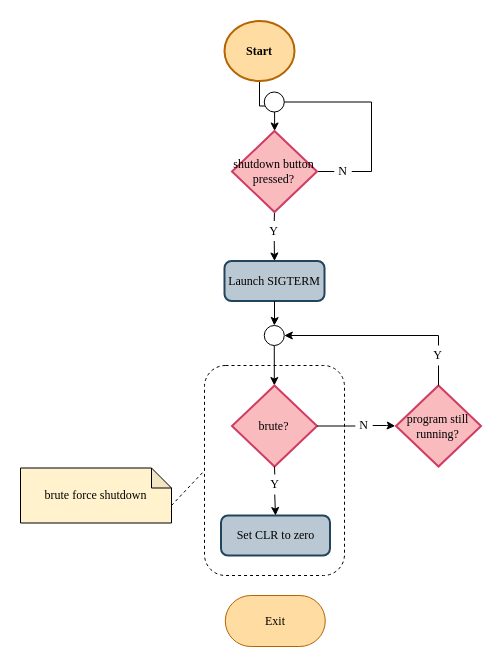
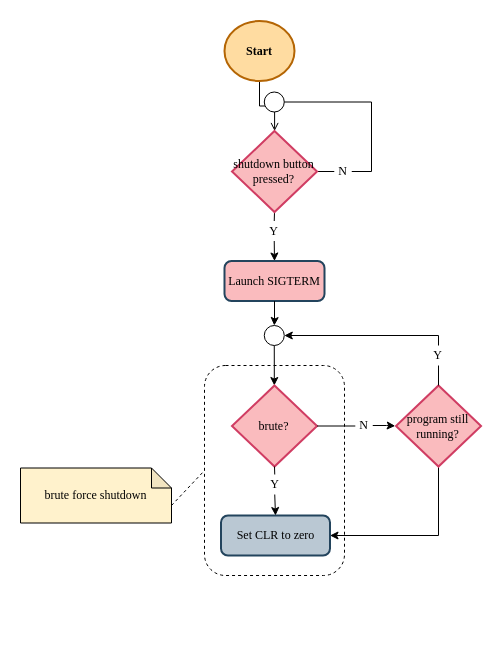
(275, 123) -> (275, 125)
(275, 281) -> (275, 281)
none -> (422, 536)
(275, 621) -> none
